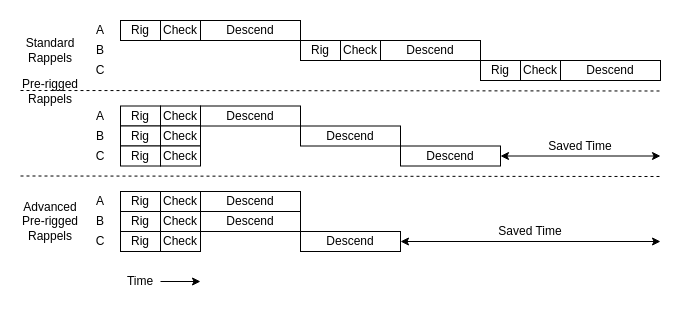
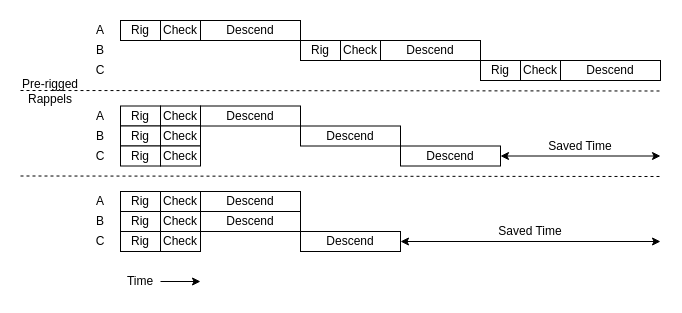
(51, 51) -> none
(51, 222) -> none
